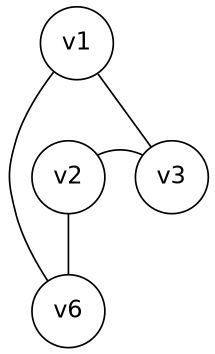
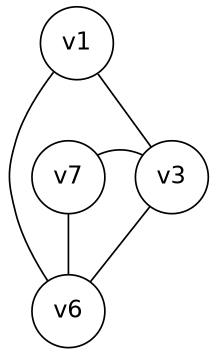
(68, 177) -> (68, 177)
none -> (120, 244)
